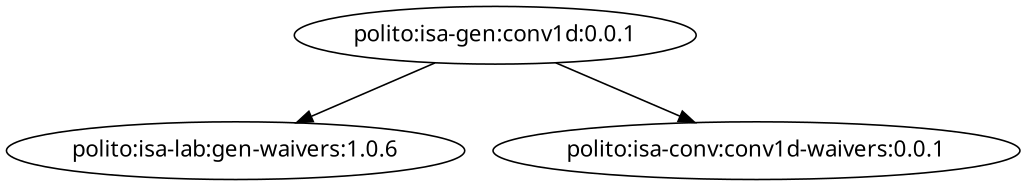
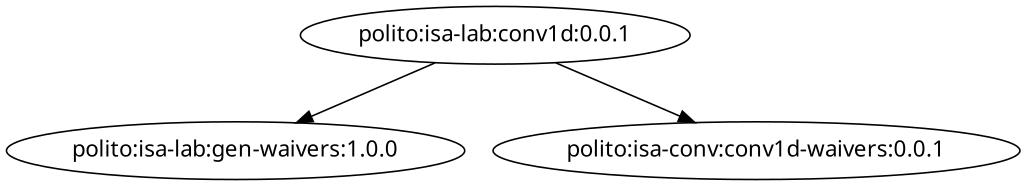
(495, 35) -> (495, 35)
(236, 151) -> (236, 151)
